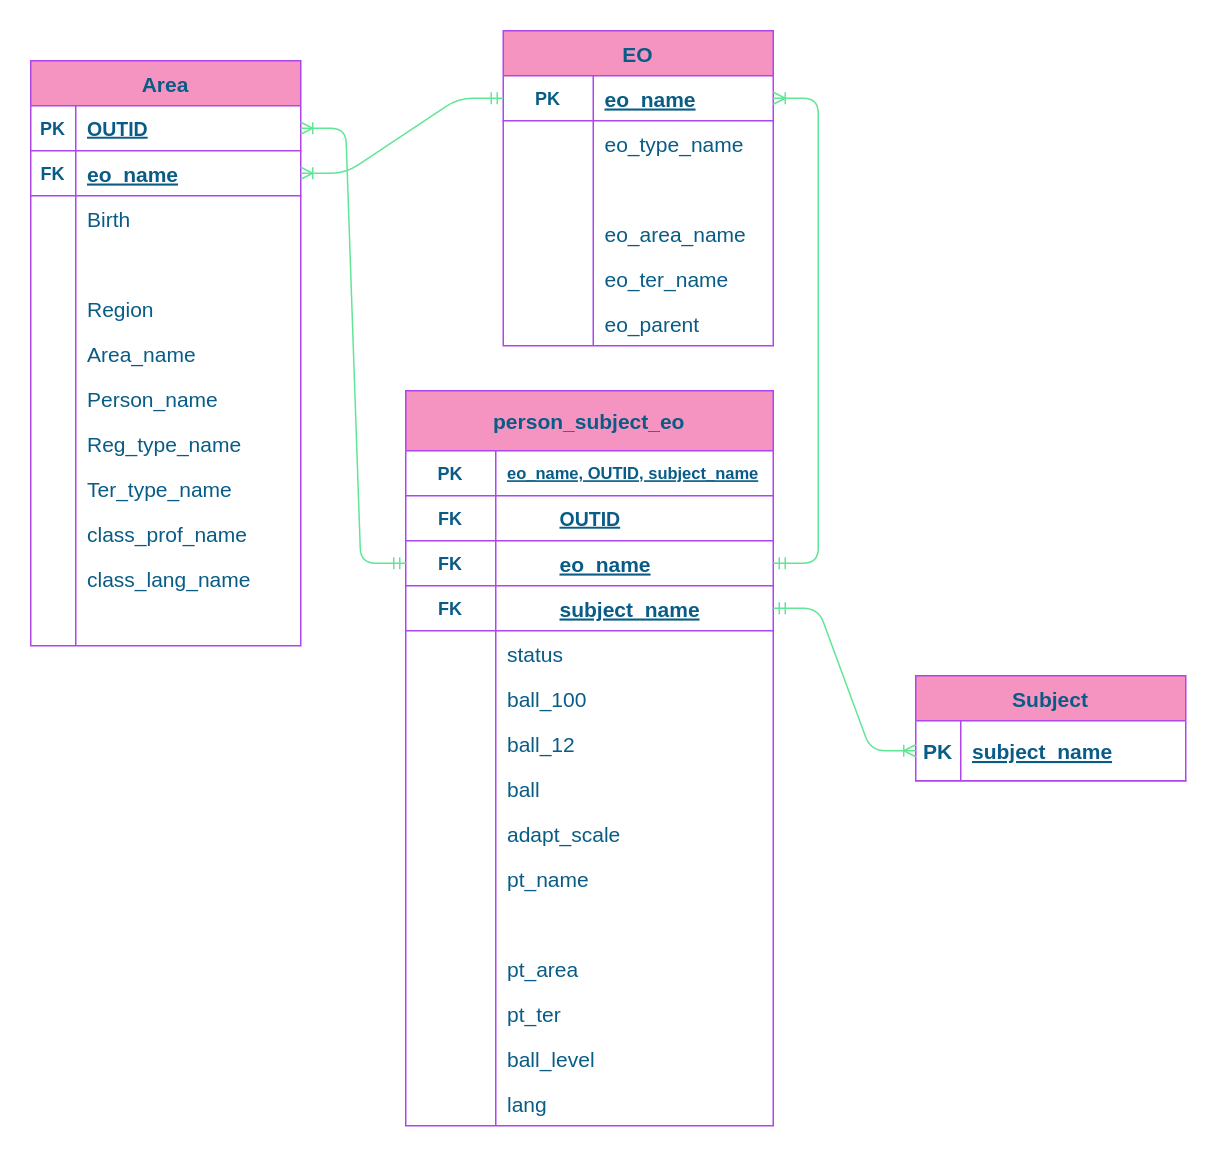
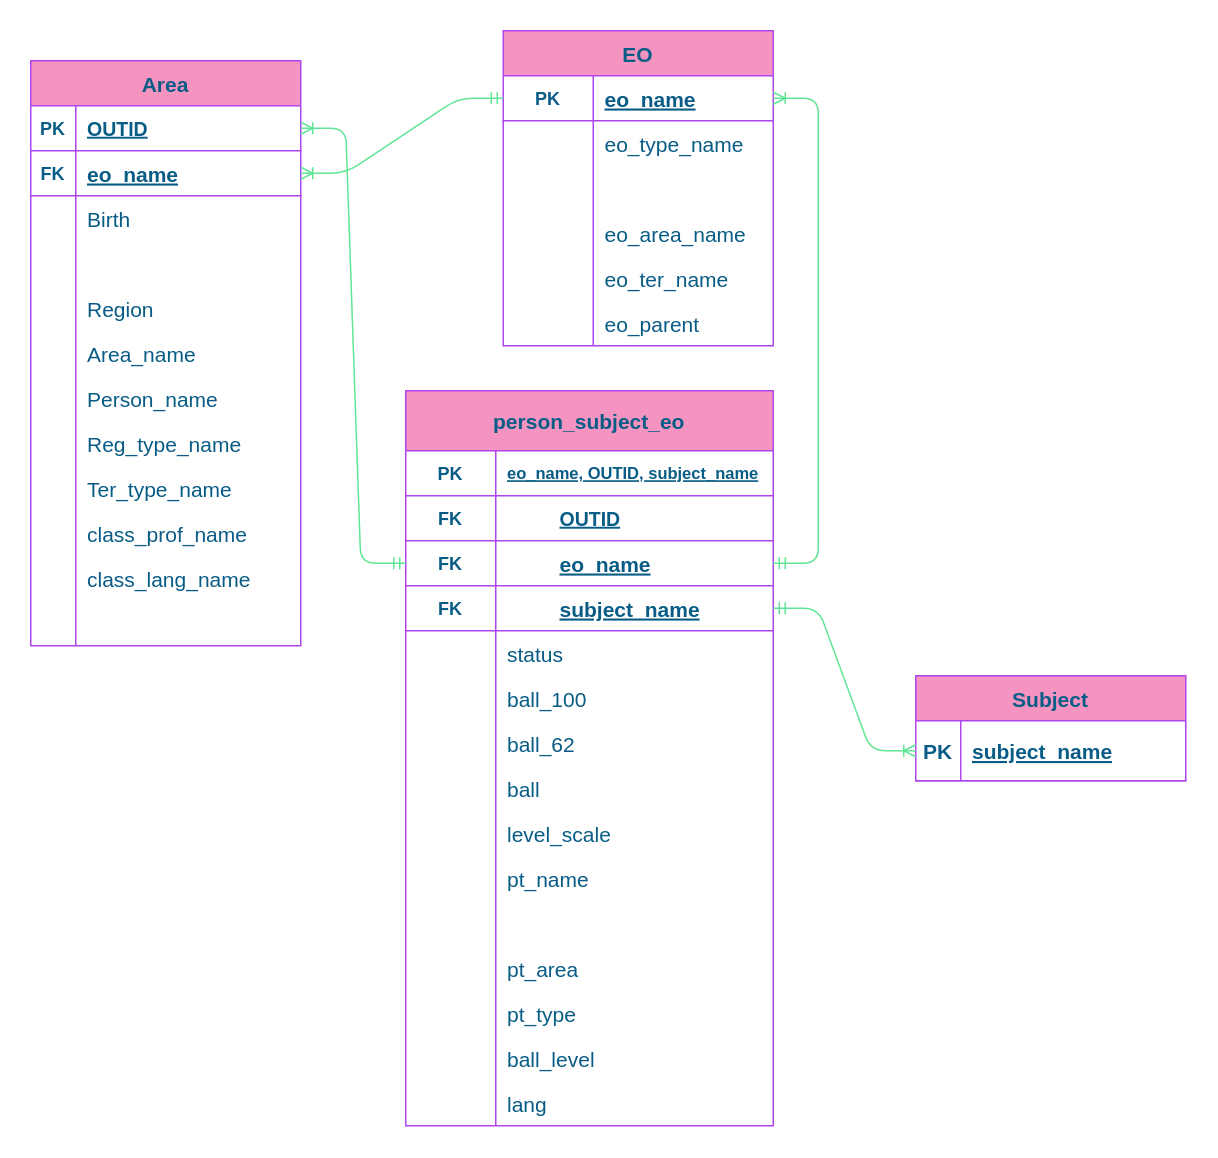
(543, 745) -> (543, 745)
(569, 835) -> (563, 835)
(542, 1015) -> (548, 1015)
